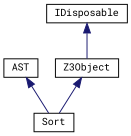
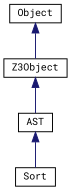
(87, 14) -> (35, 14)
(68, 99) -> (35, 100)
